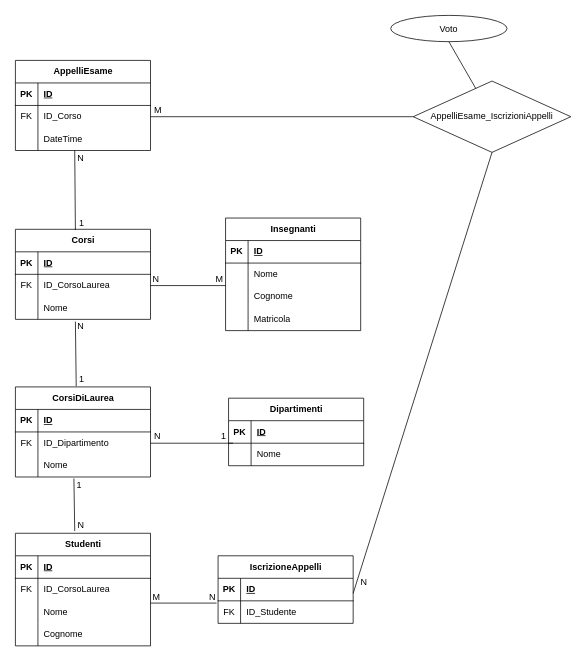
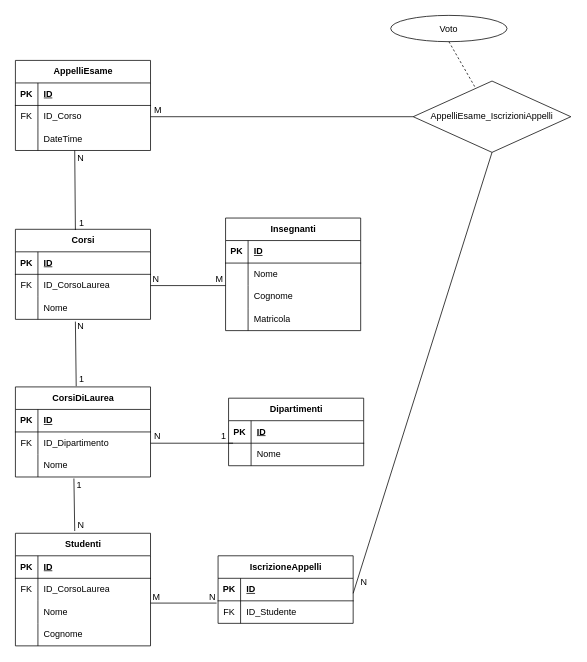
(462, 65) -> (462, 65)
